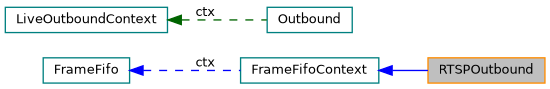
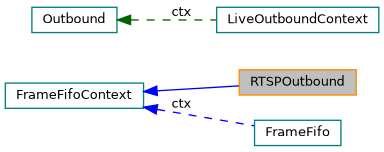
(224, 20) -> (173, 20)
(192, 70) -> (206, 118)
